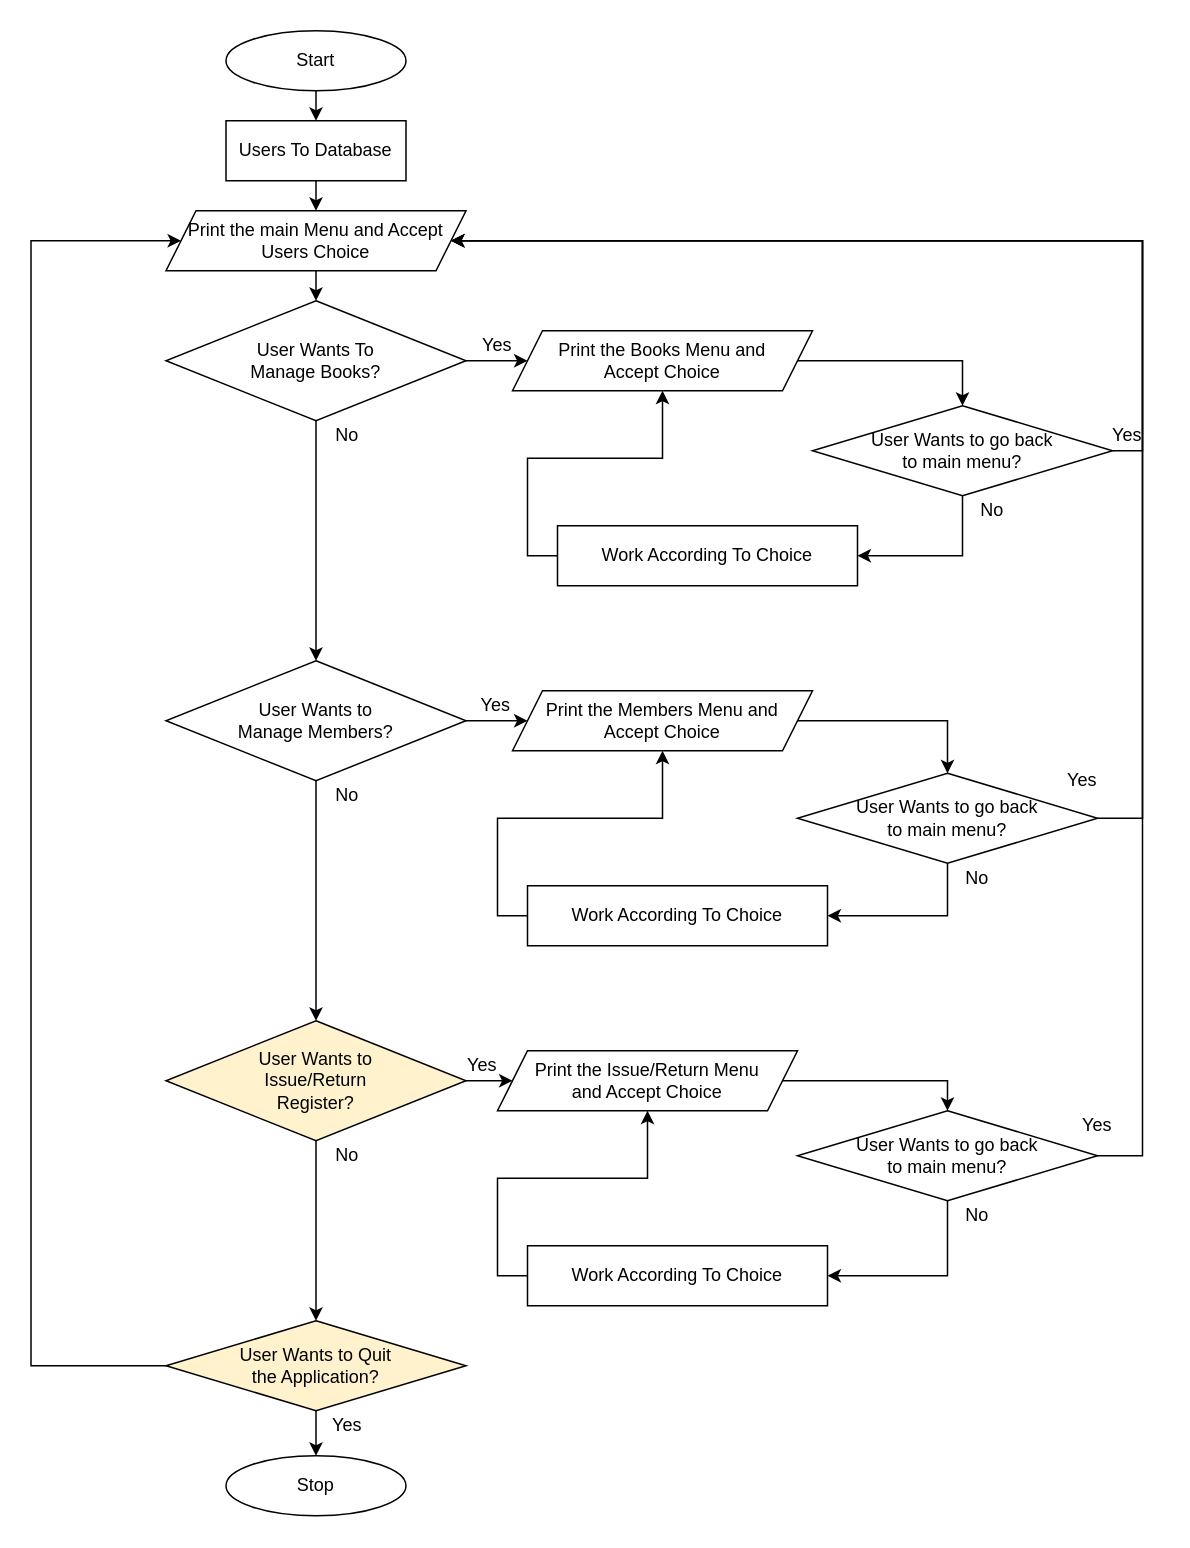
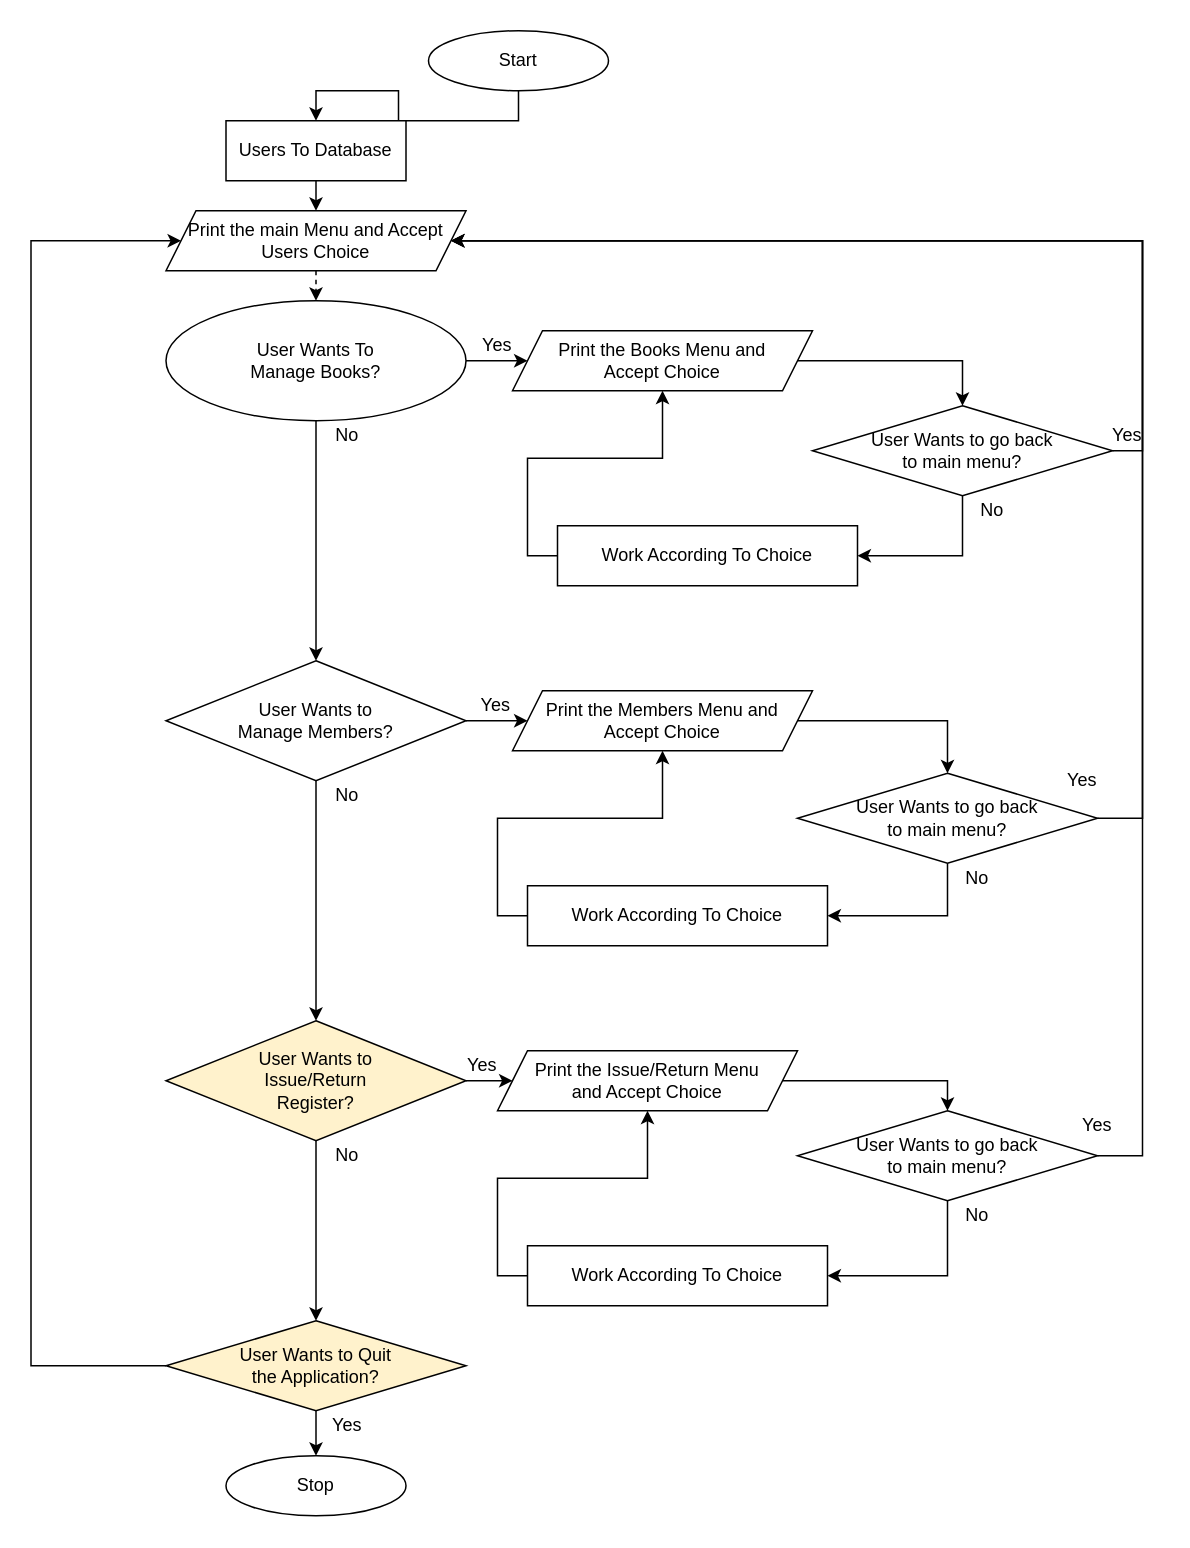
(316, 61) -> (518, 61)
(316, 281) -> (316, 281)
(316, 361) -> (316, 361)
